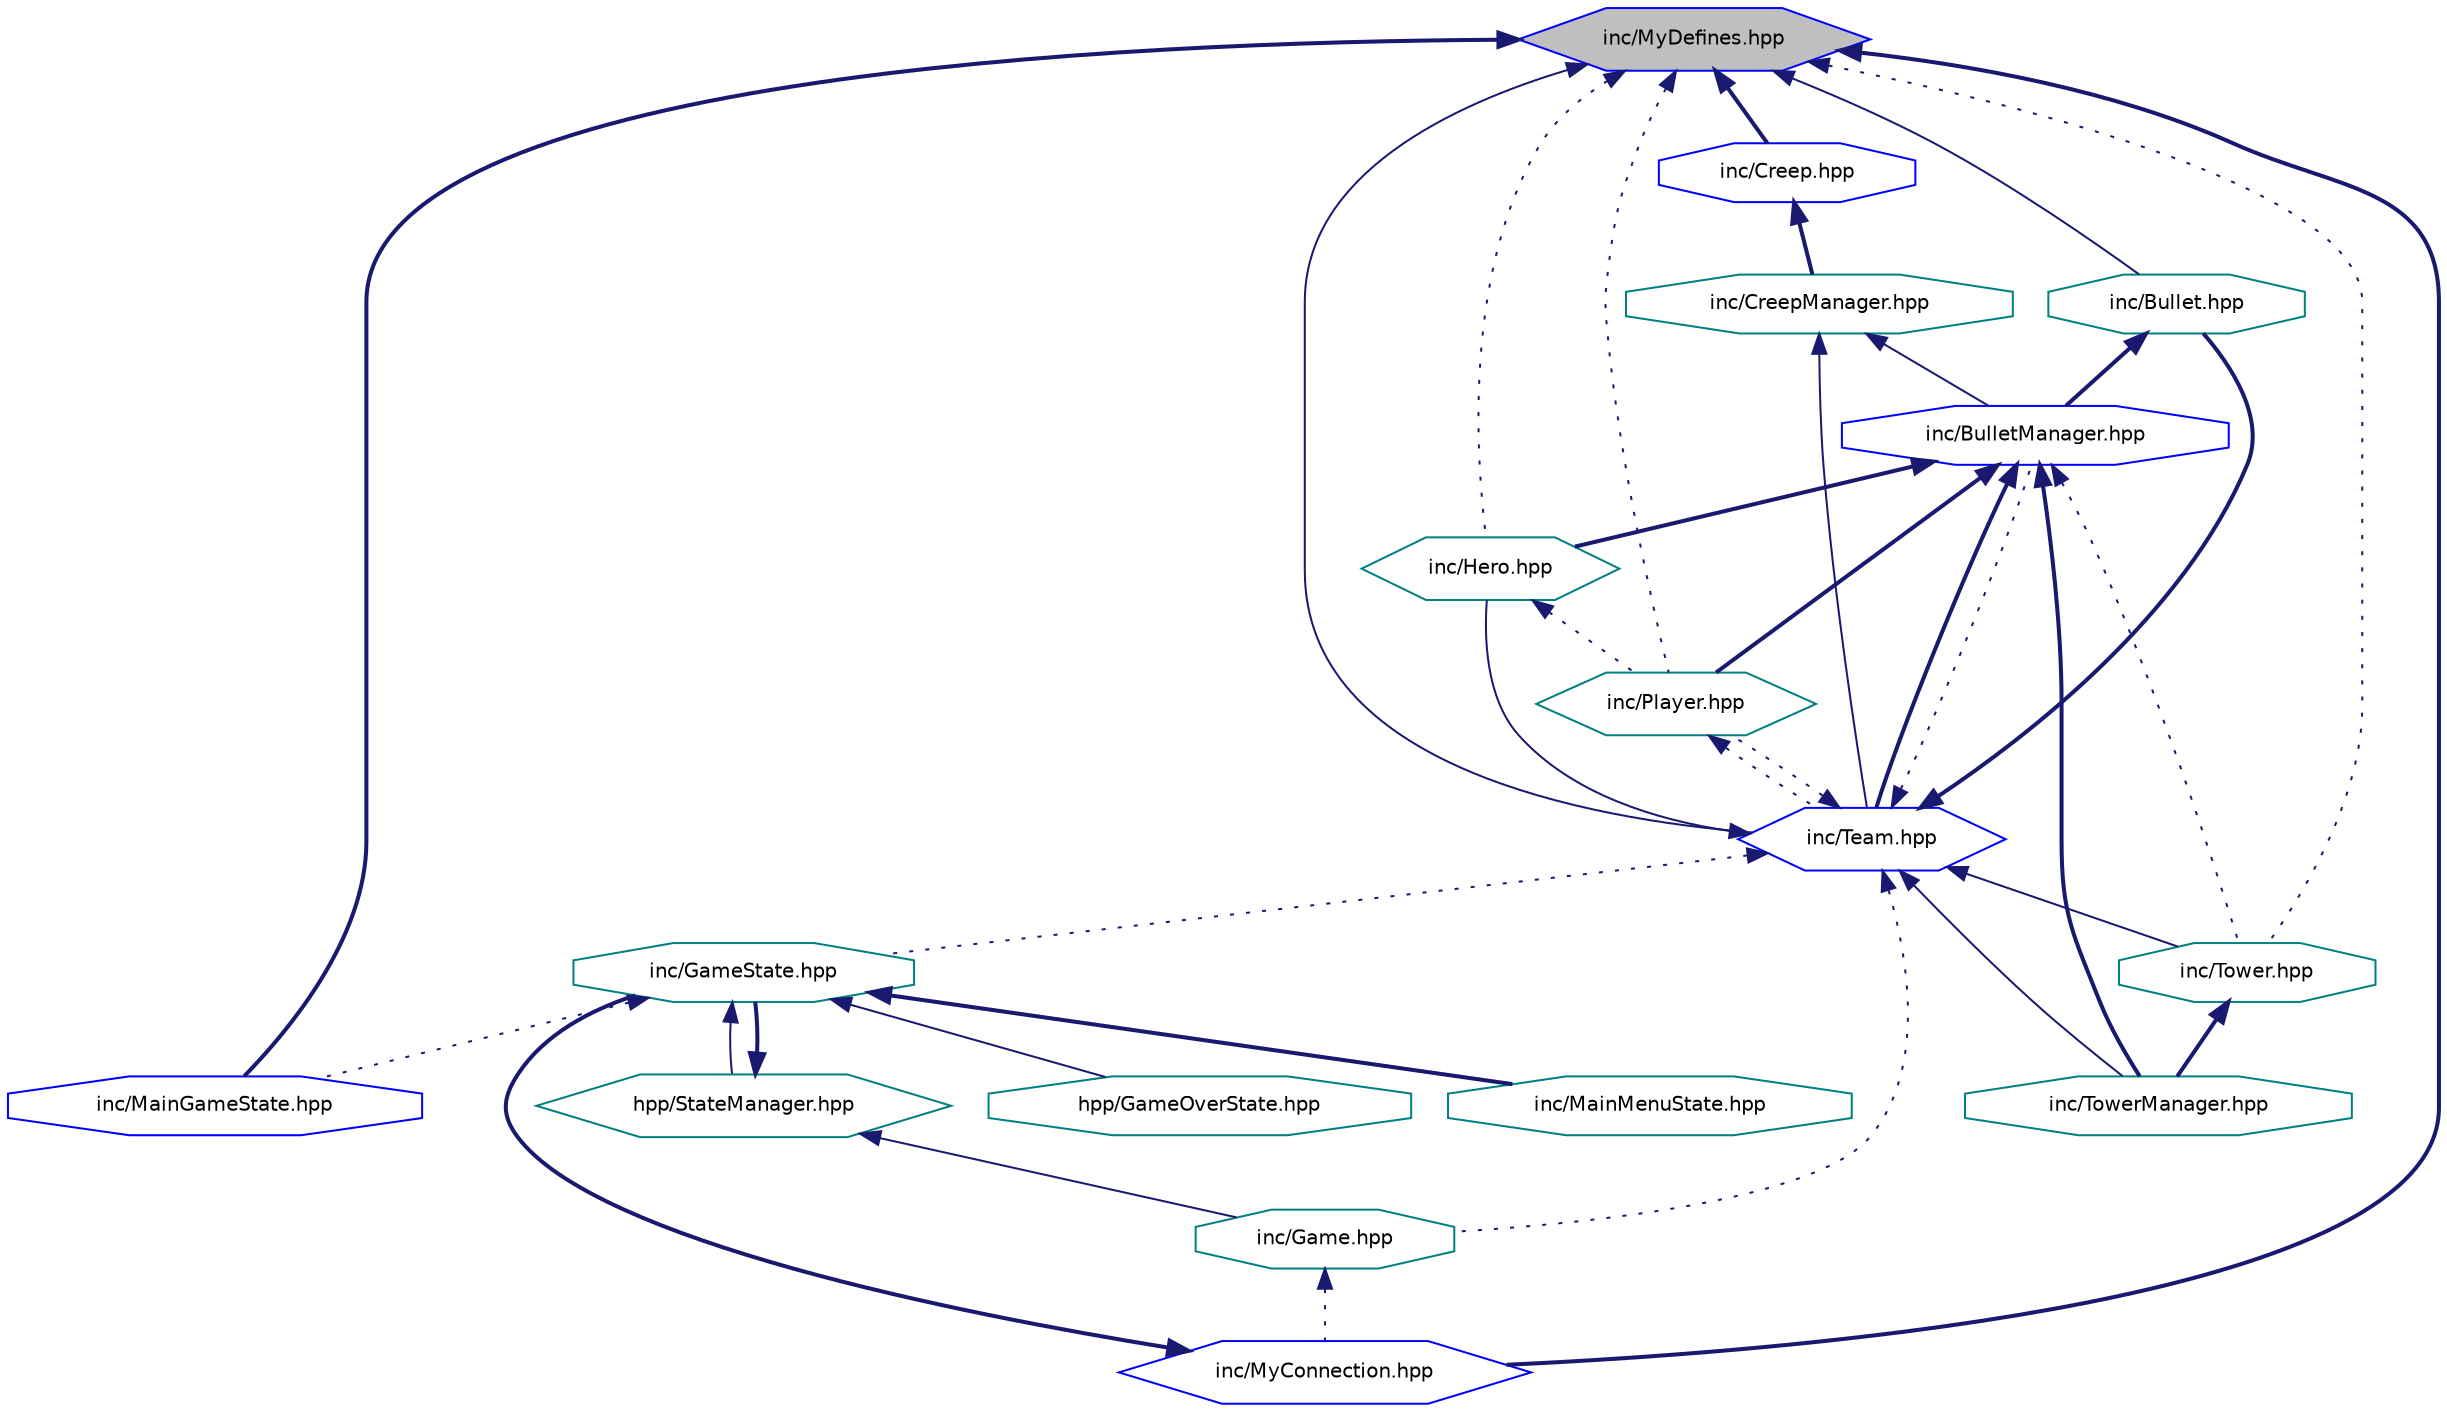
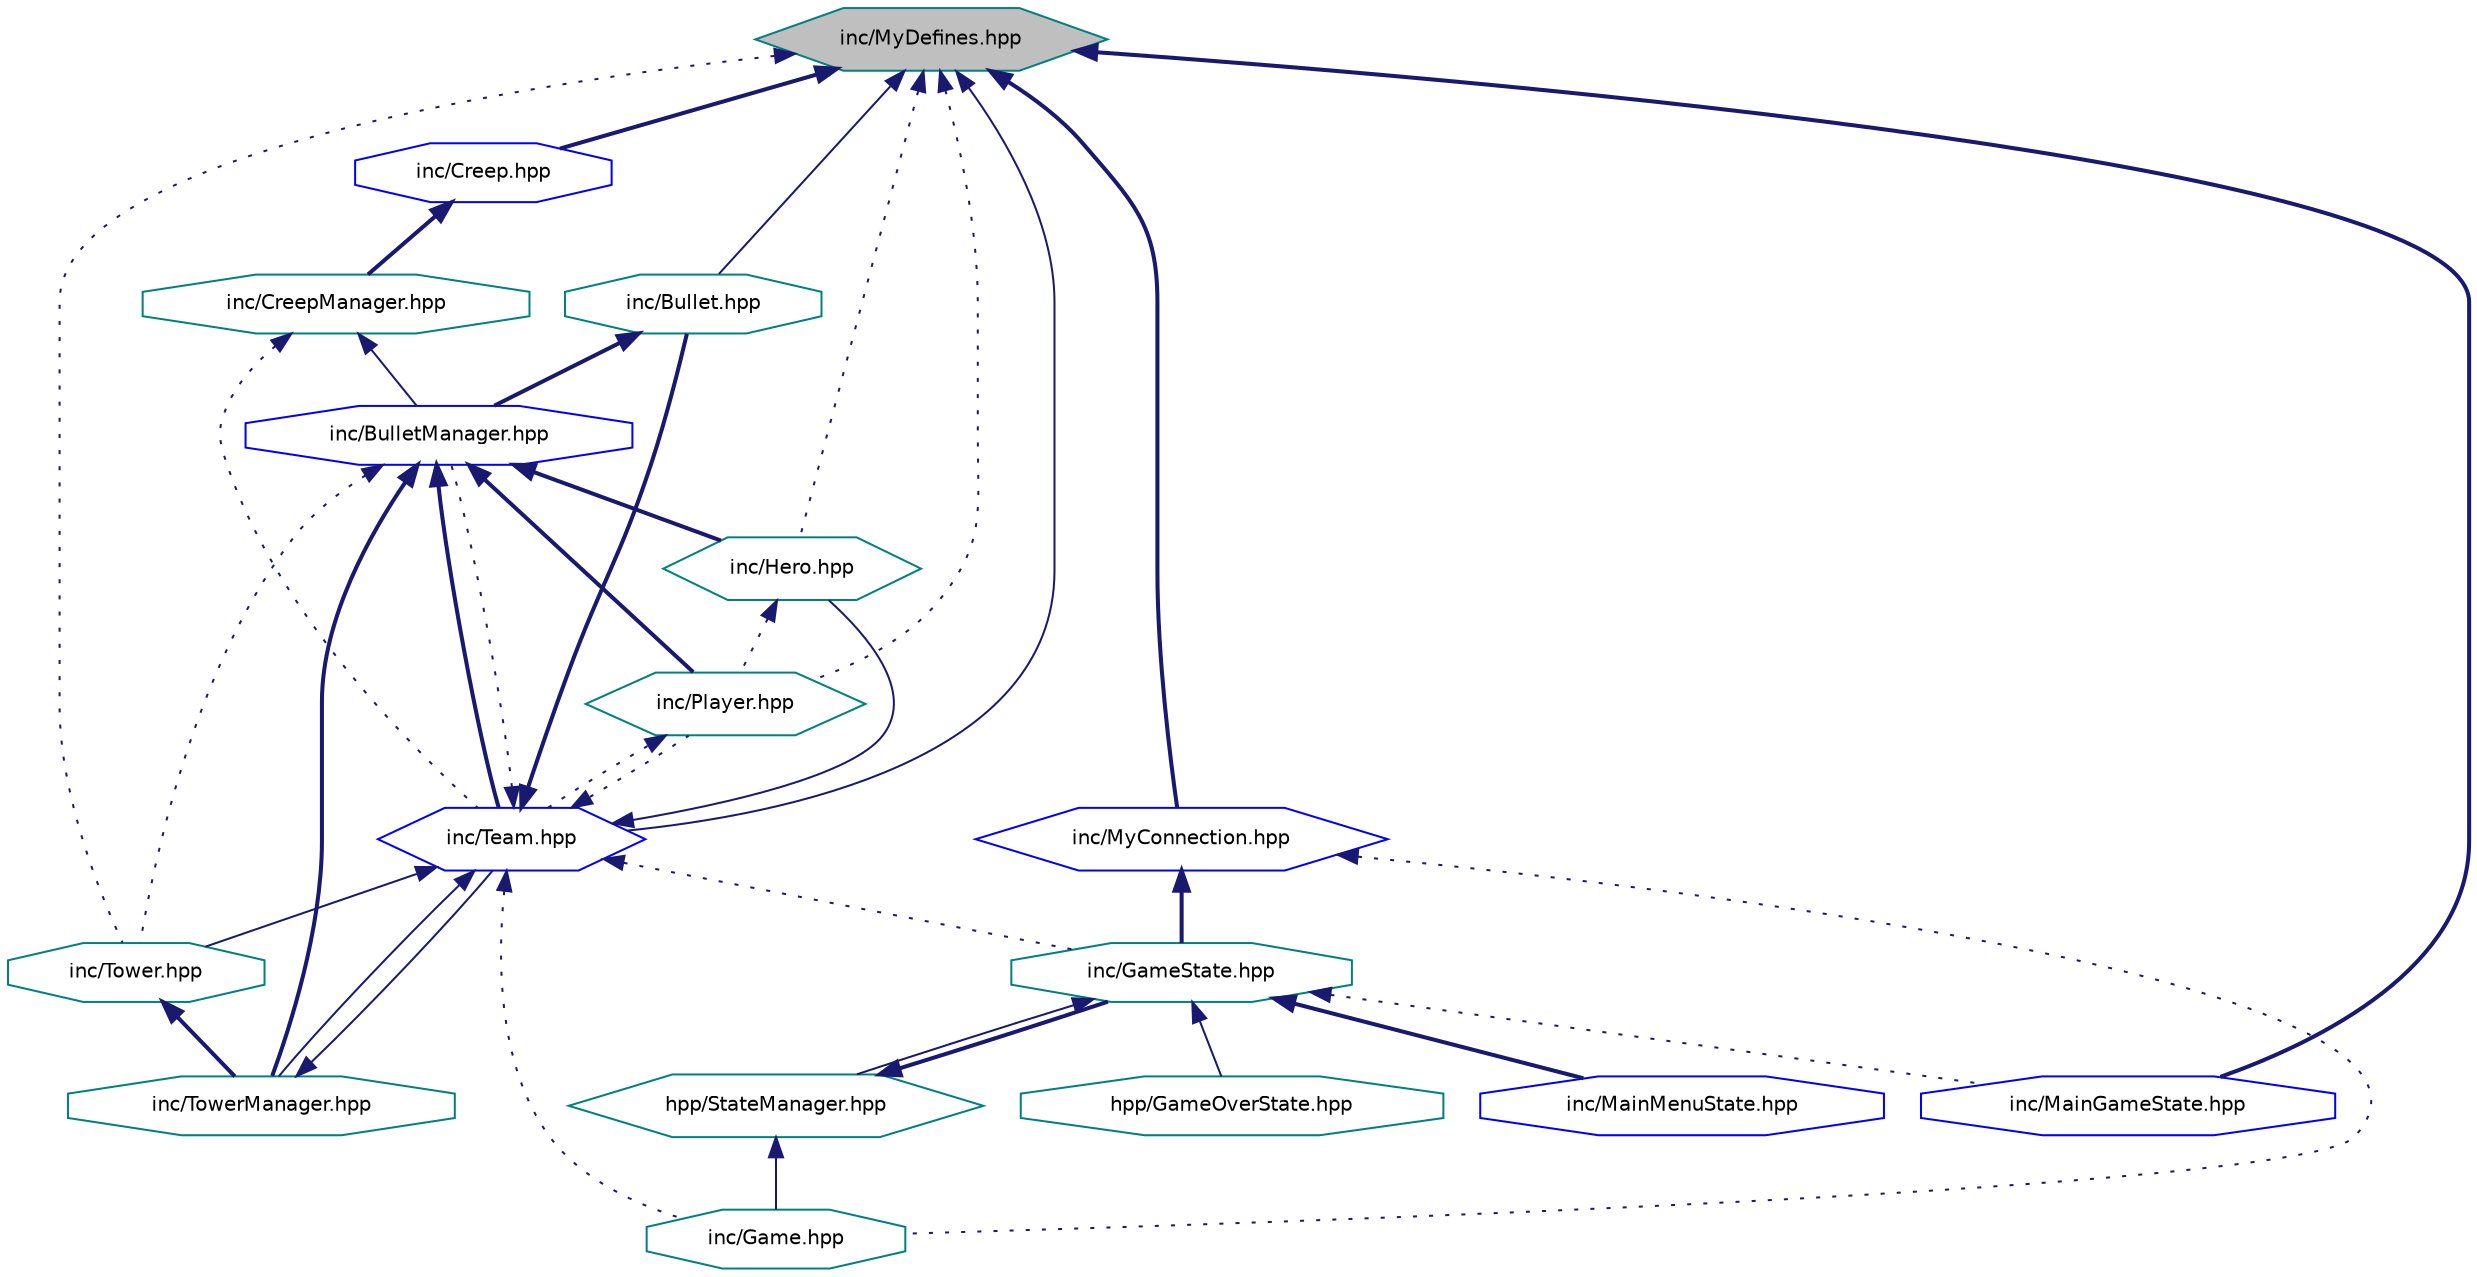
(1694, 39) -> (931, 39)
(1834, 570) -> (292, 594)
none -> (404, 969)
(1650, 1106) -> (1682, 1106)
(1325, 1315) -> (2182, 1170)
